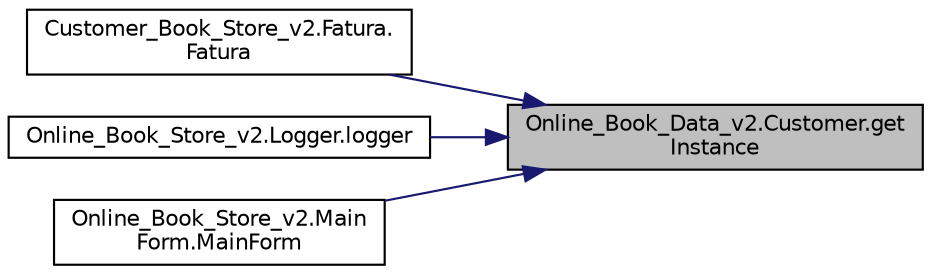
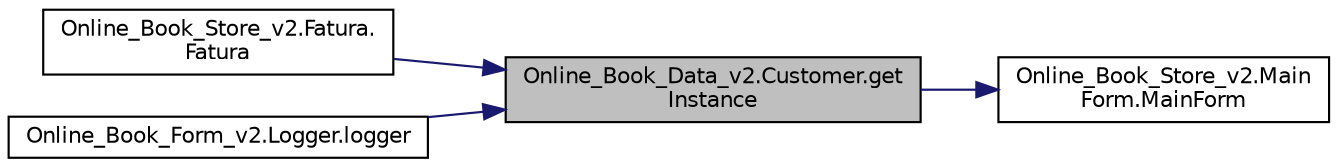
(219, 42) -> (218, 42)
(219, 137) -> (218, 137)
(455, 187) -> (948, 90)
